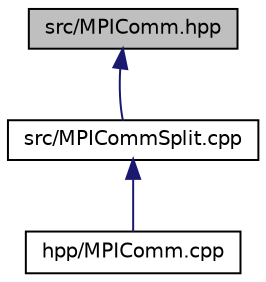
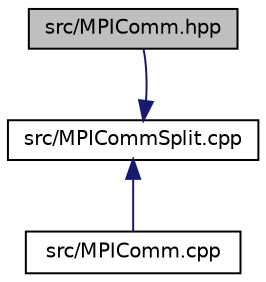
(120, 95) -> (146, 75)
(133, 252) -> (133, 252)
